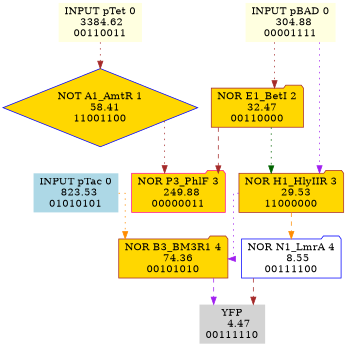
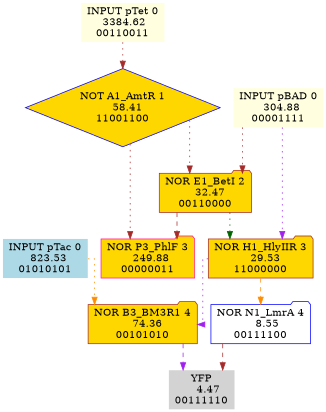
none -> (190, 143)
